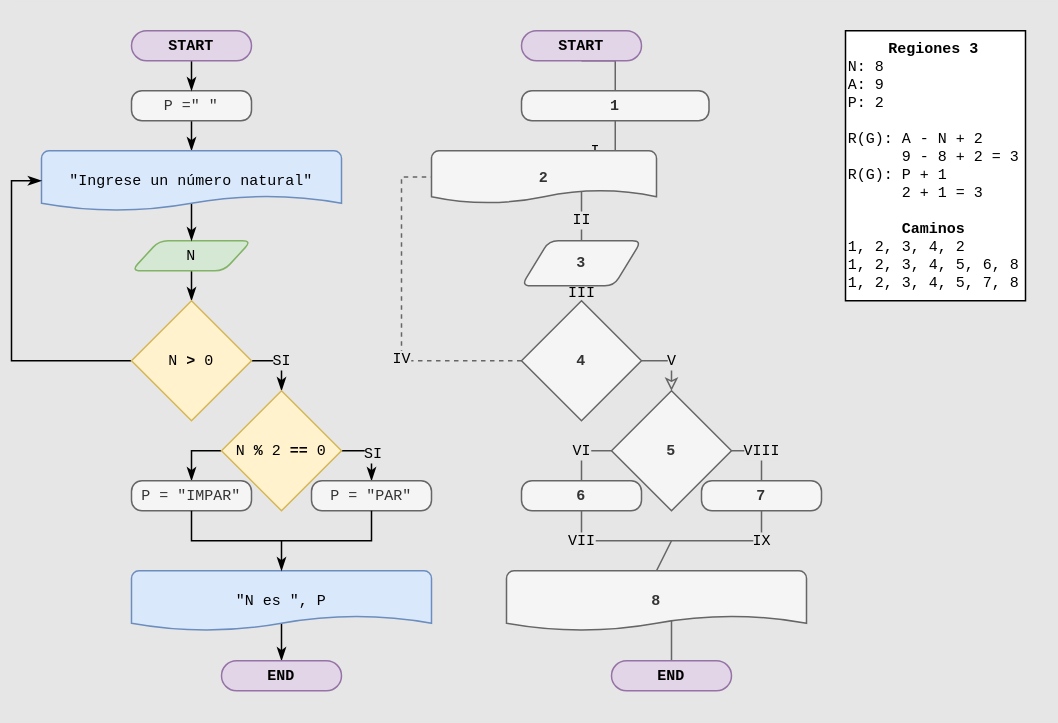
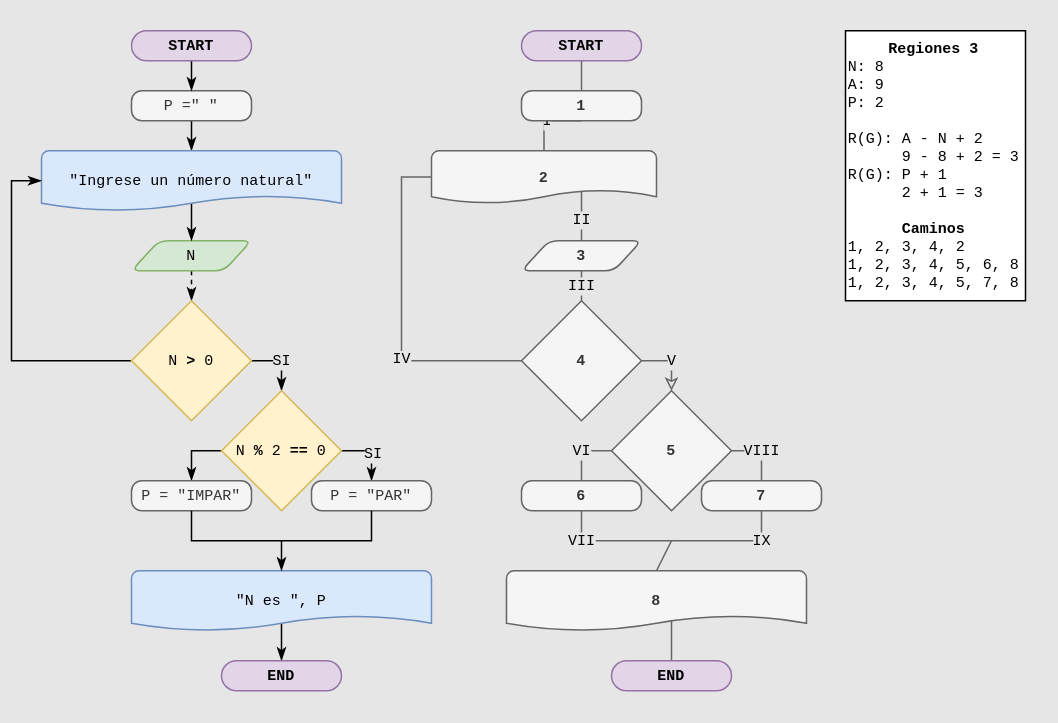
(615, 106) -> (581, 106)
(401, 249) -> (401, 249)
(581, 263) -> (581, 256)
(191, 281) -> (191, 281)
